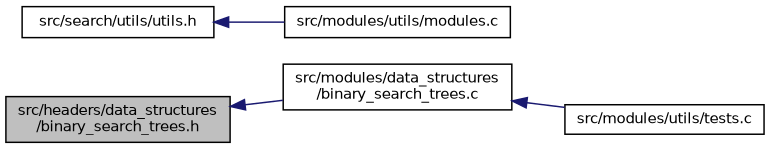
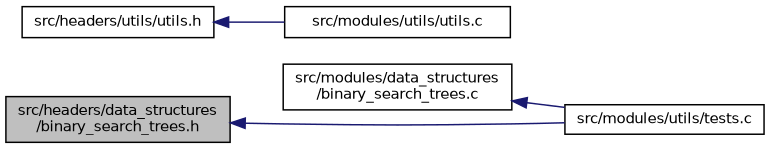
(118, 22) -> (118, 22)
(398, 22) -> (398, 22)
(264, 103) -> (405, 125)
